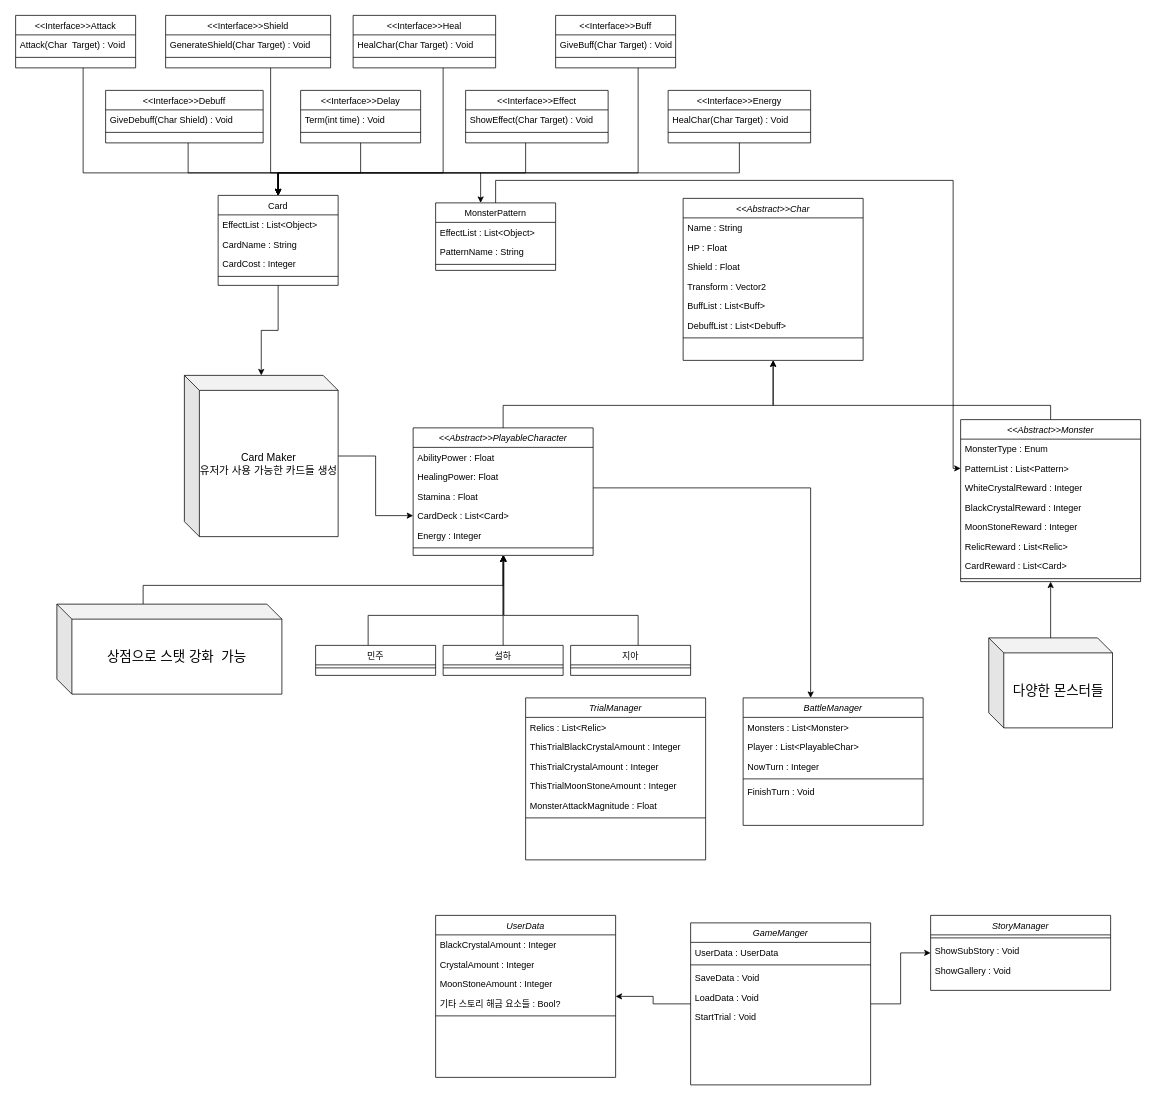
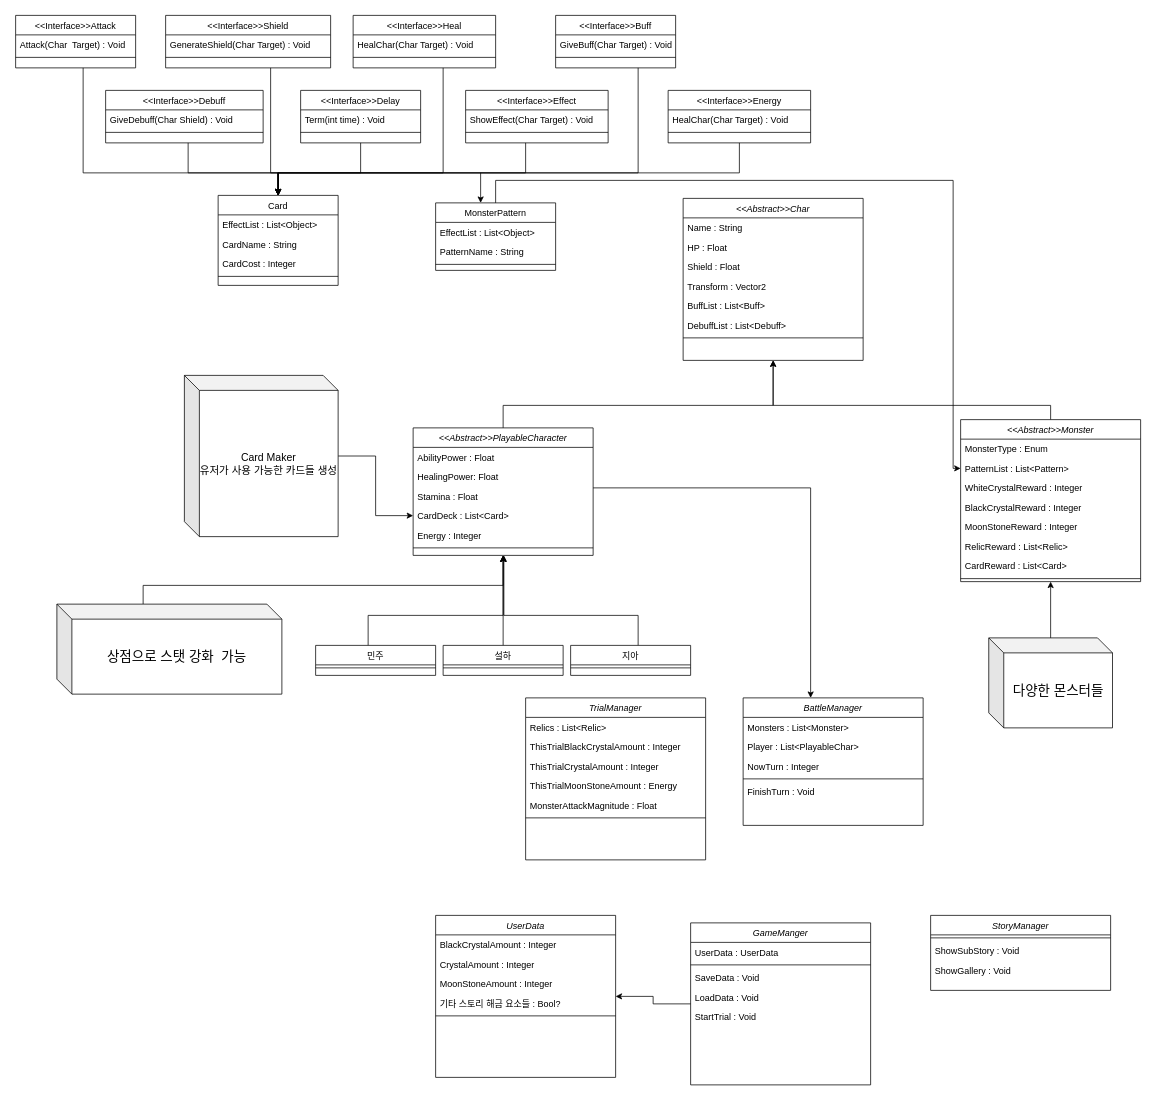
(261, 341) -> none
(608, 786) -> (606, 786)
(900, 979) -> none
